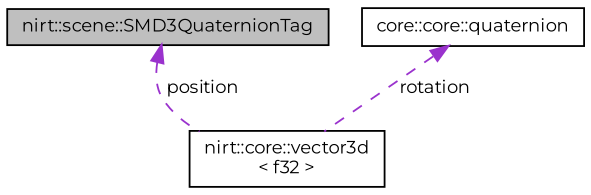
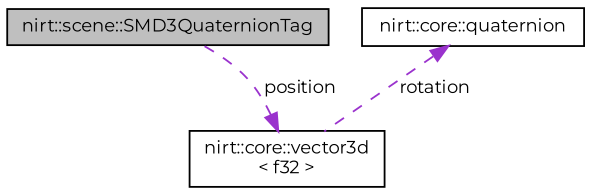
(473, 27) -> (473, 27)
(166, 104) -> (242, 73)
